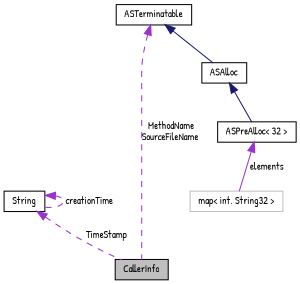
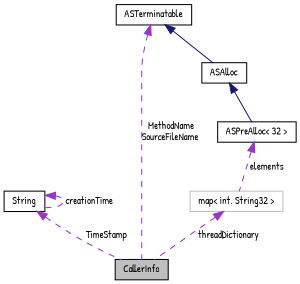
(245, 172) -> (245, 172)
none -> (185, 239)
